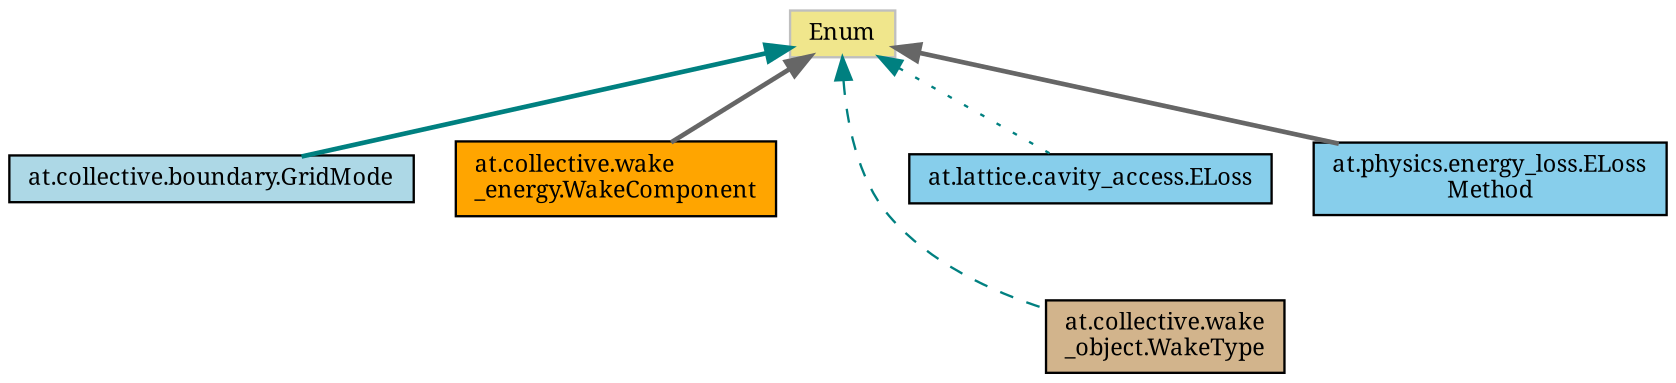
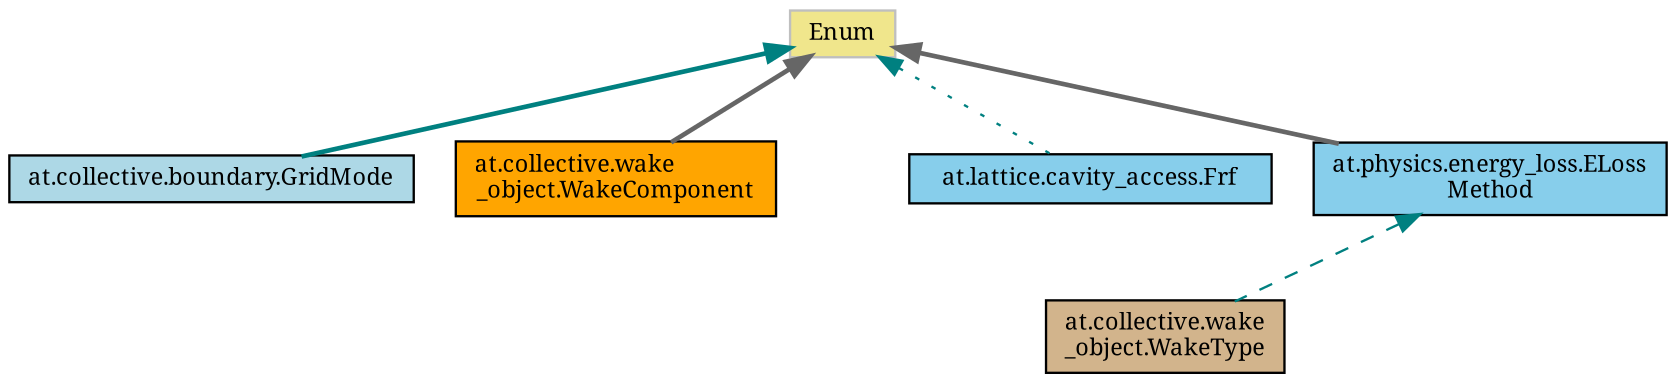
(616, 179) -> (616, 179)
(1090, 179) -> (1090, 179)
(903, 230) -> (1317, 263)
